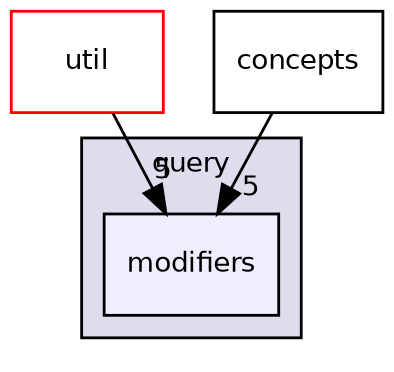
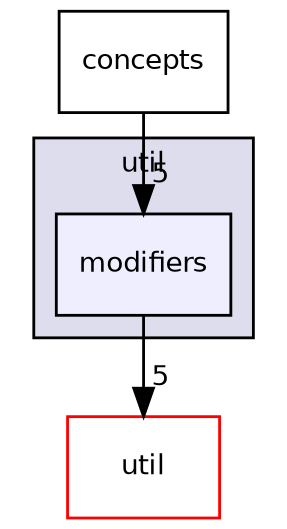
(136, 157) -> (144, 356)
(191, 165) -> (144, 165)
